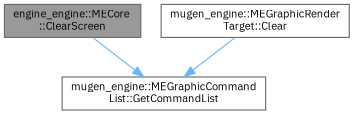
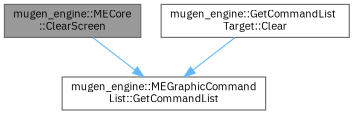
(73, 21) -> (73, 21)
(255, 21) -> (255, 21)
